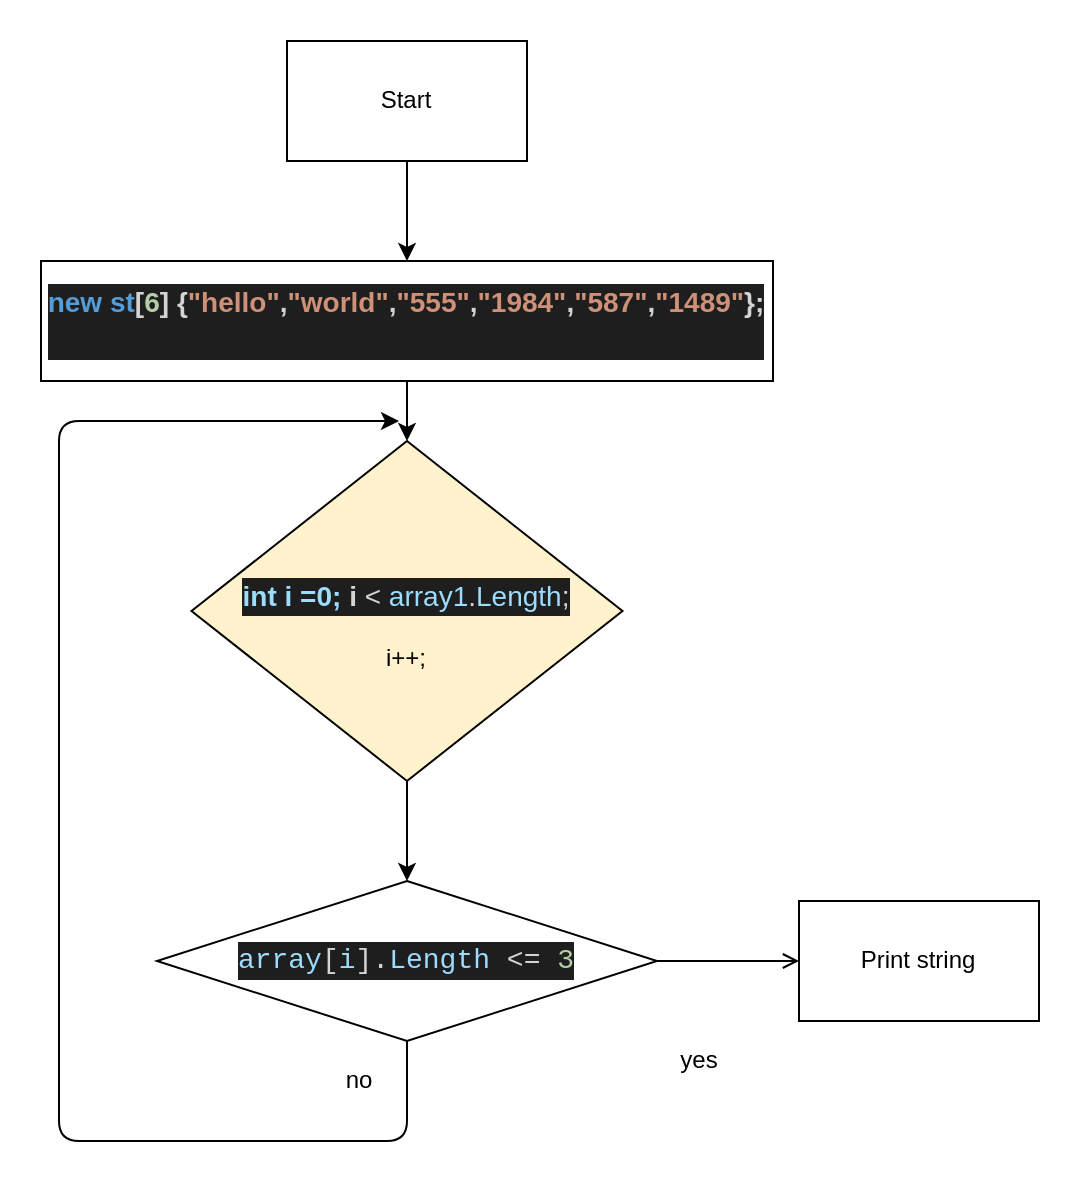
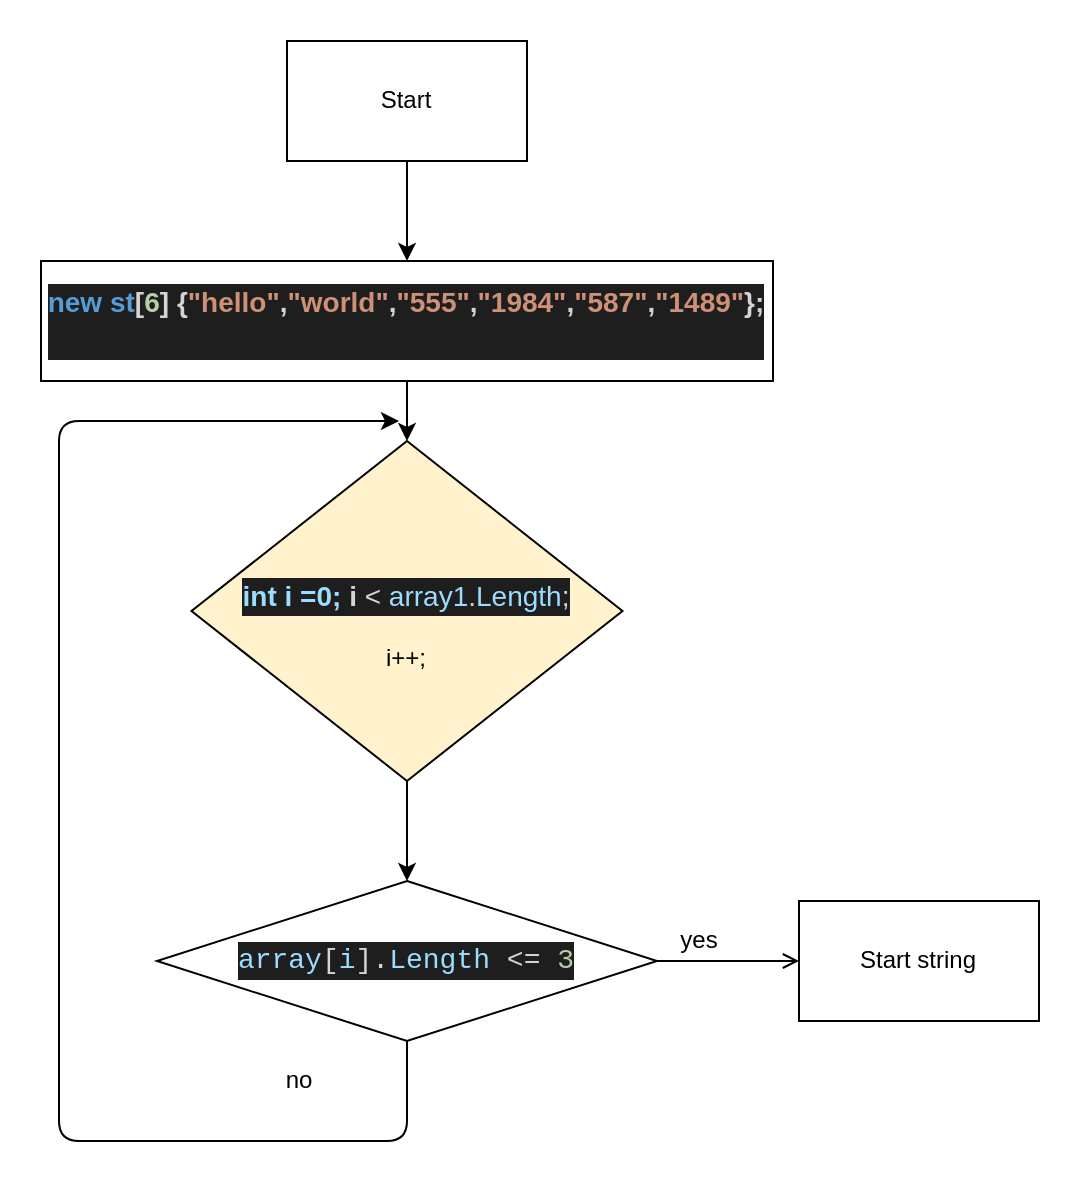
(919, 961) -> (919, 961)
(699, 1061) -> (699, 941)
(359, 1081) -> (299, 1081)
